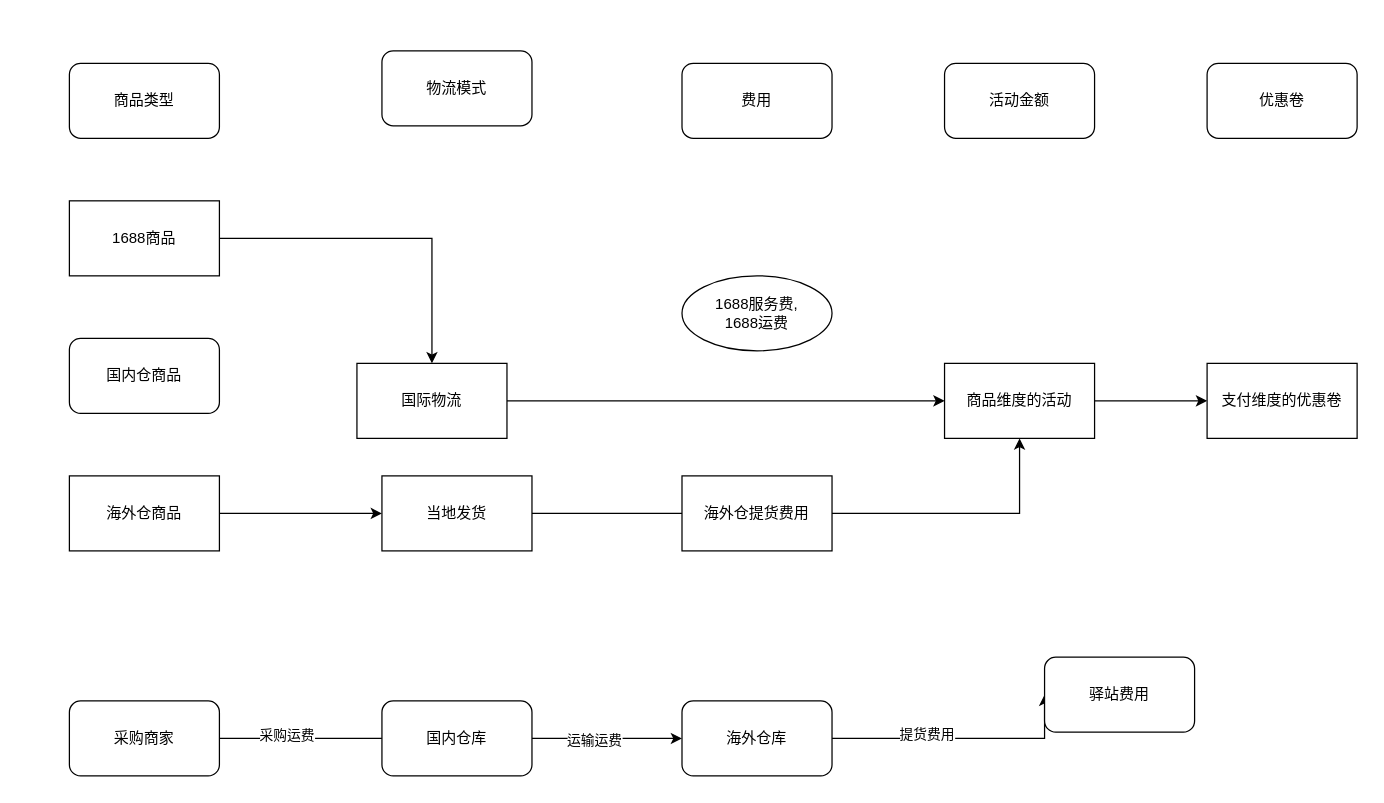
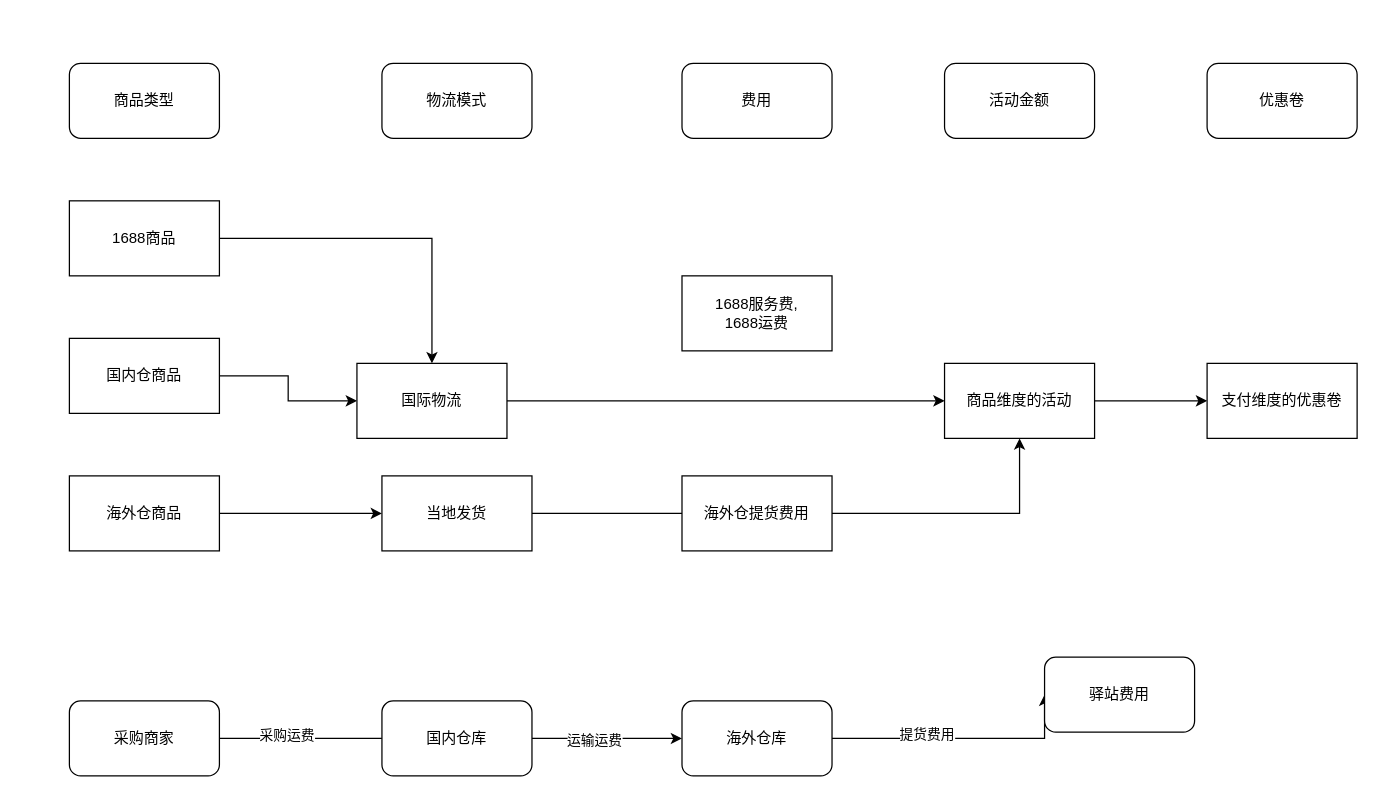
(457, 88) -> (457, 101)
(757, 313) -> (757, 313)
(144, 376) -> (144, 376)
none -> (288, 384)
